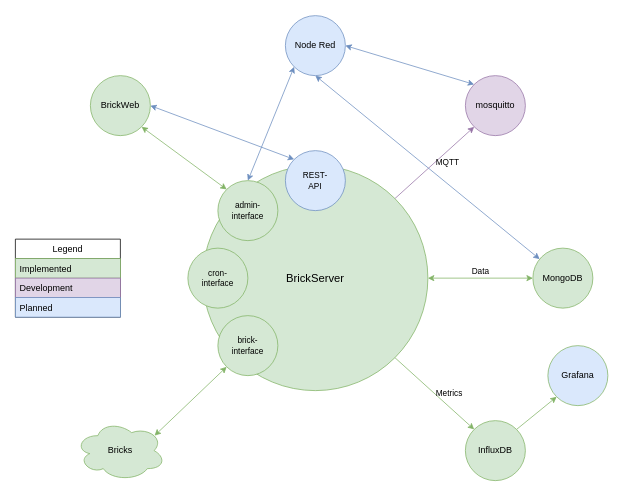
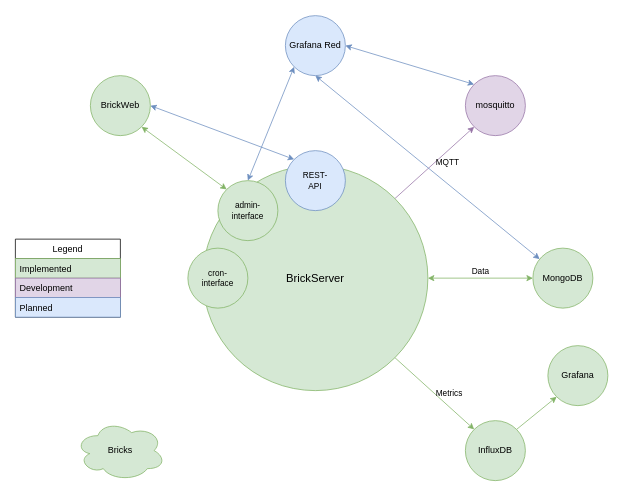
(315, 45) -> (315, 45)
(248, 345) -> none
(578, 375) -> (578, 375)
(191, 401) -> none
